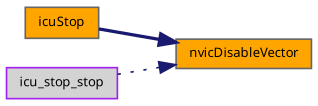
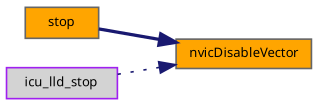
(62, 23) -> (62, 23)
(62, 83) -> (62, 83)
